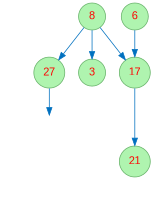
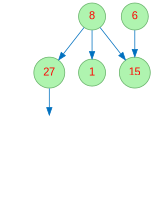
(92, 73) -> (92, 73)
(135, 73) -> (135, 73)
(135, 162) -> none
